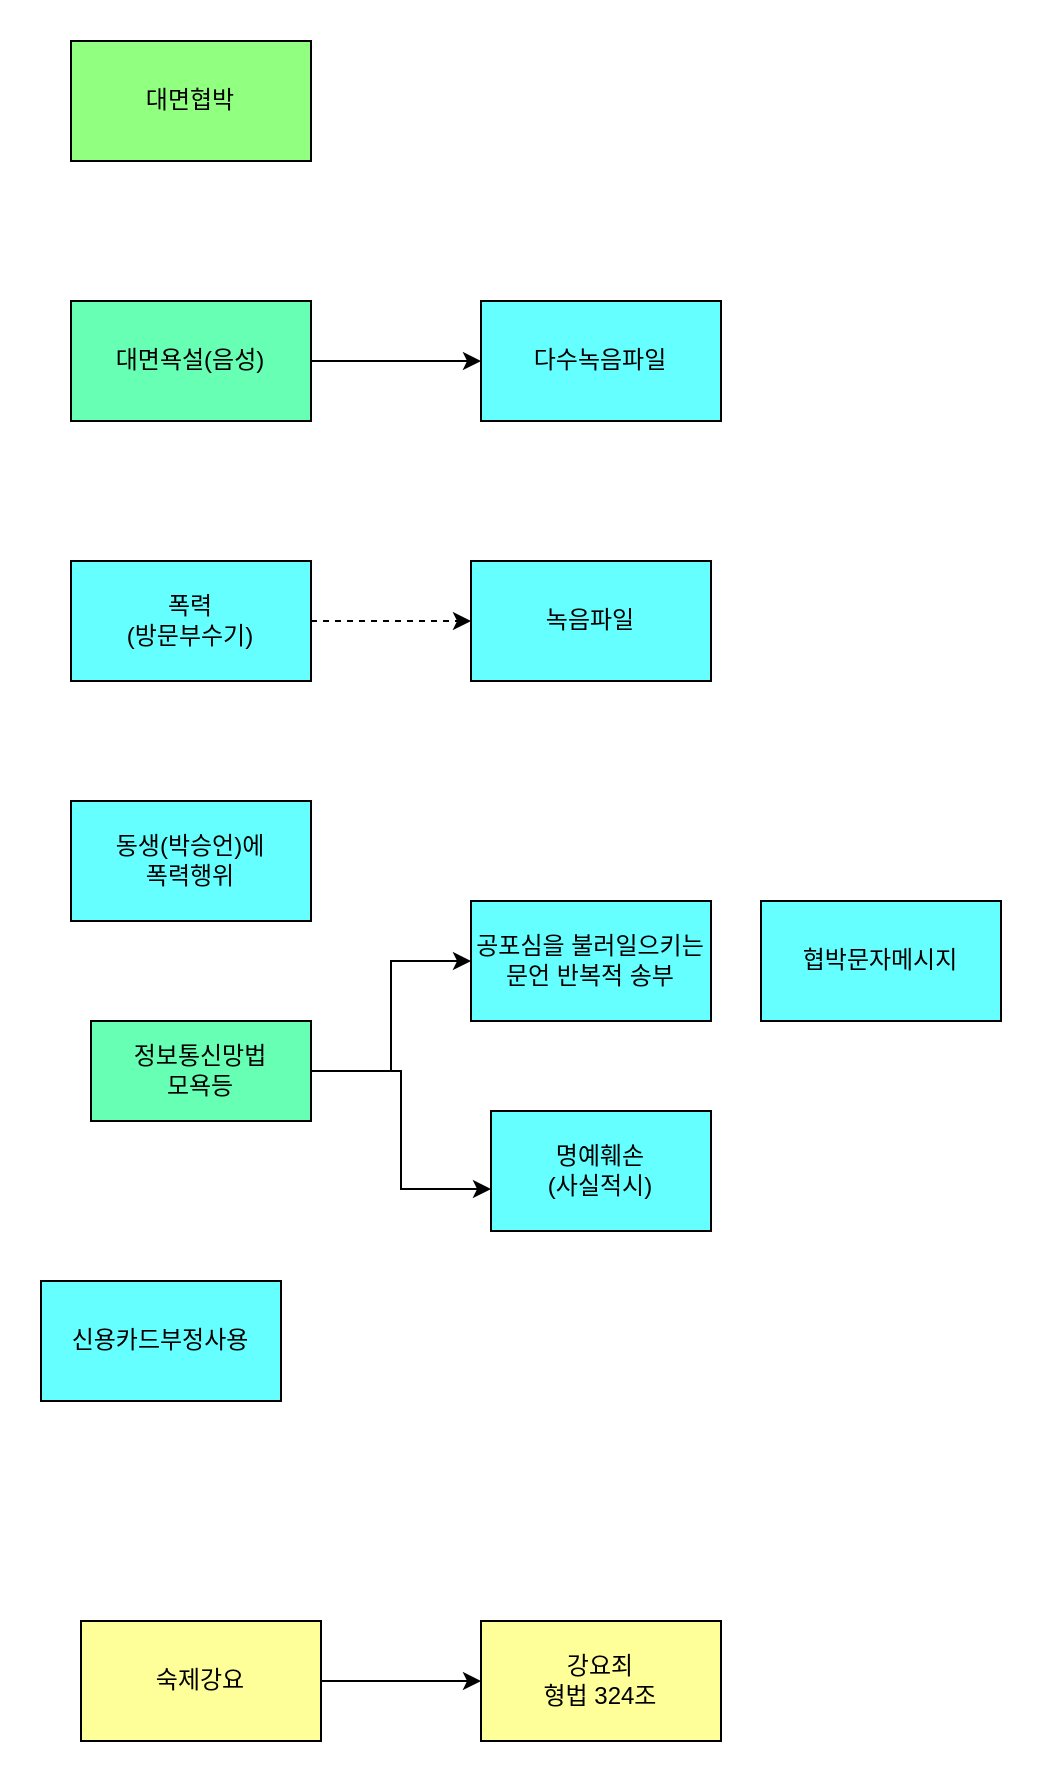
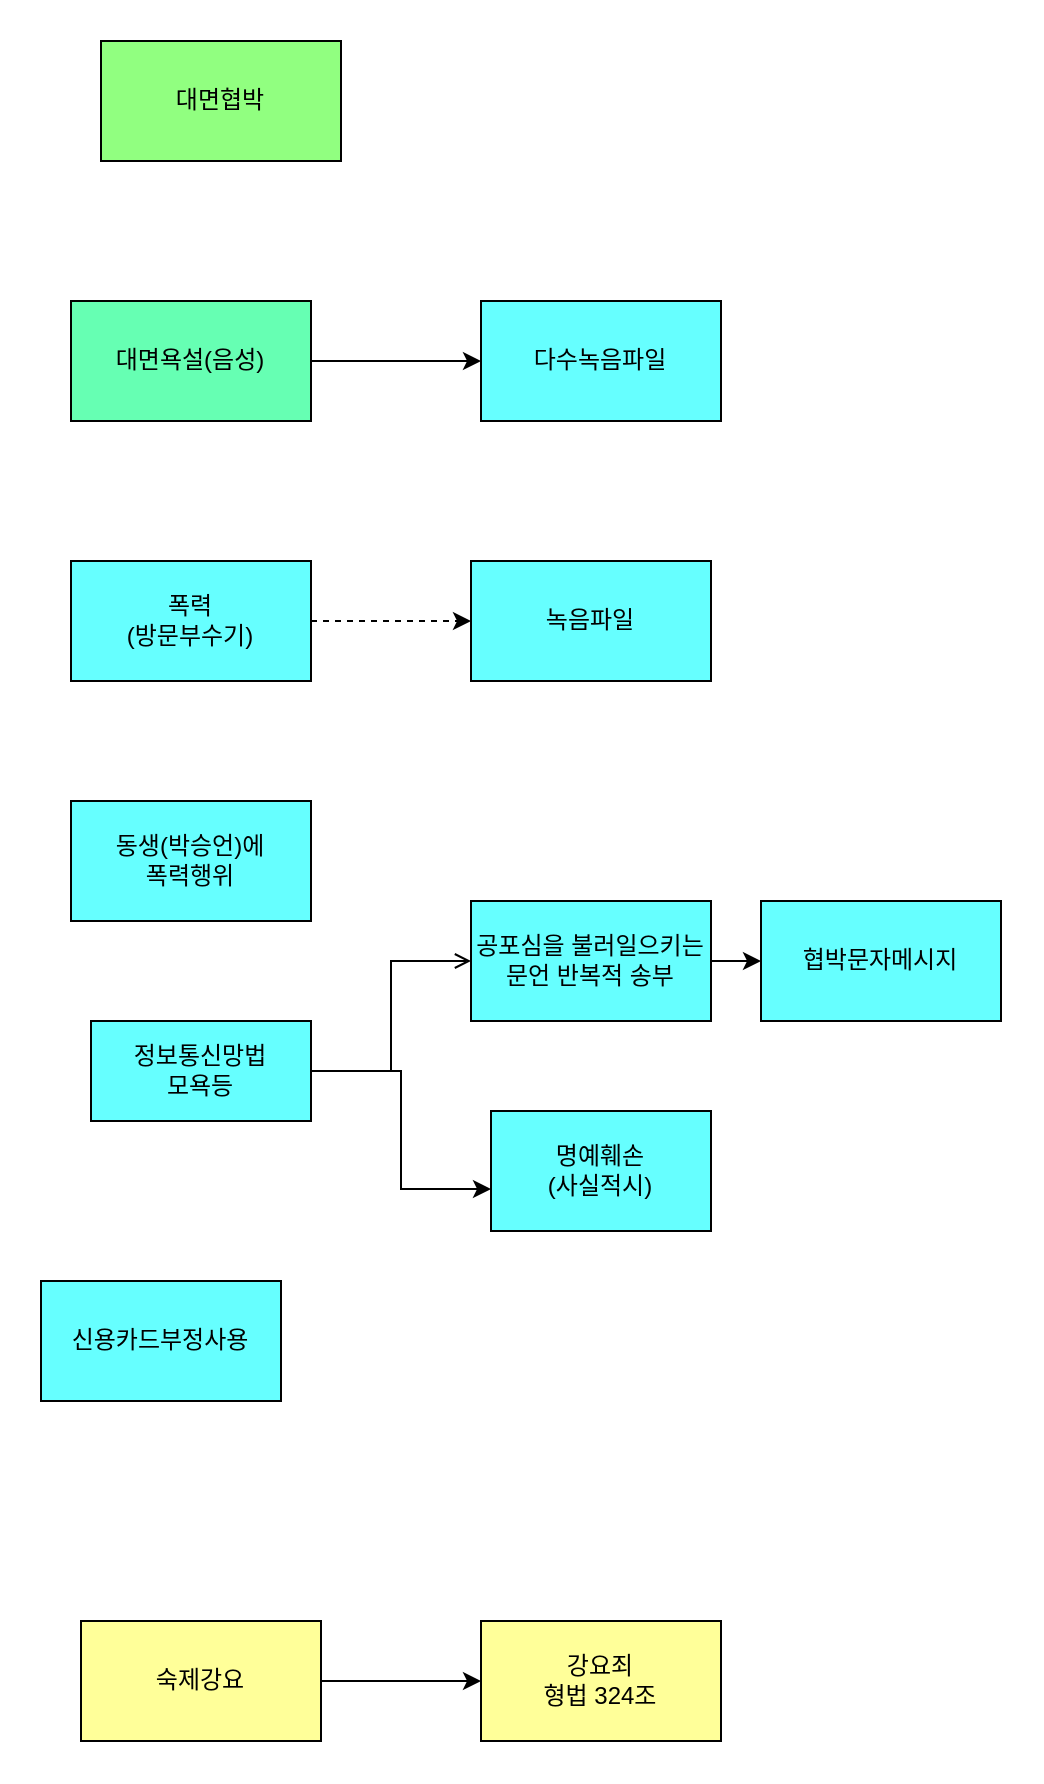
(191, 101) -> (221, 101)
(456, 961) -> (458, 961)
none -> (743, 961)
(201, 1071) -> (201, 1071)
